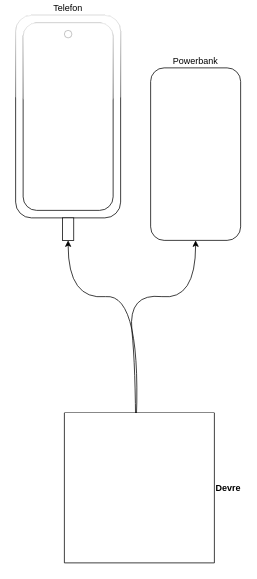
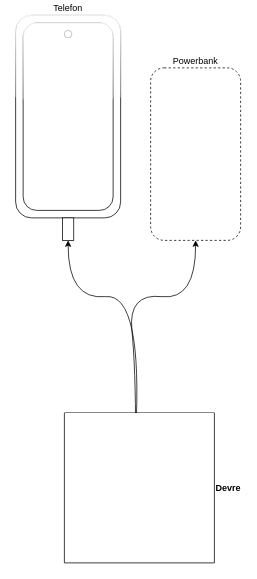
(195, 154) -> (195, 154)
